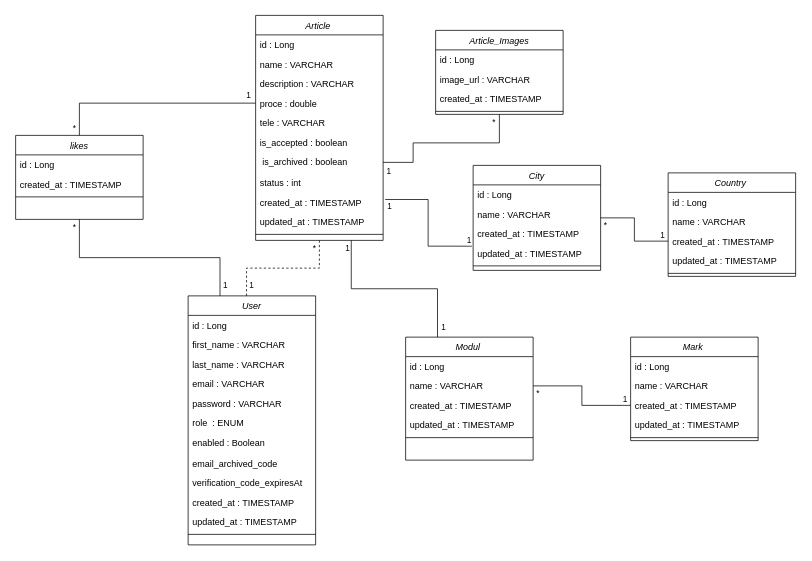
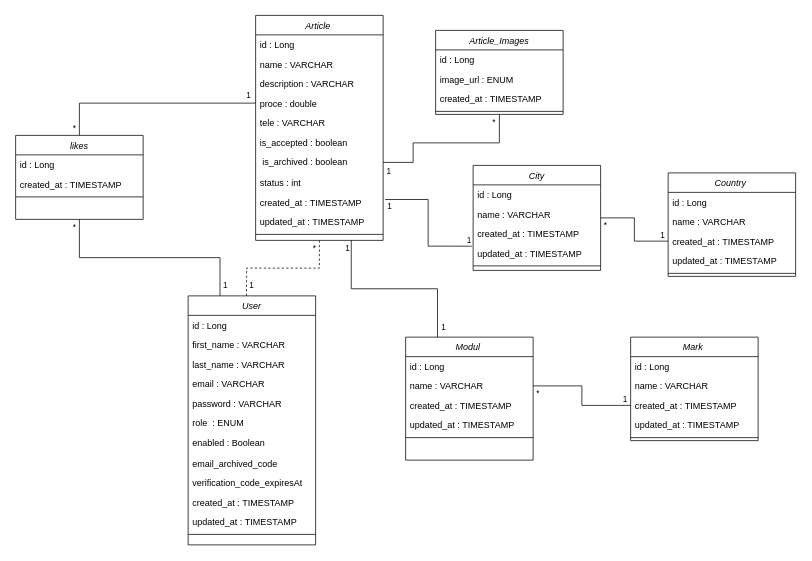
(482, 80) -> (474, 80)
